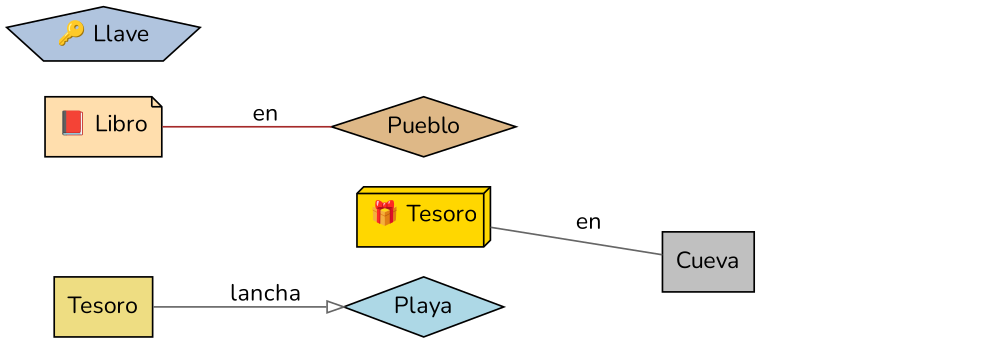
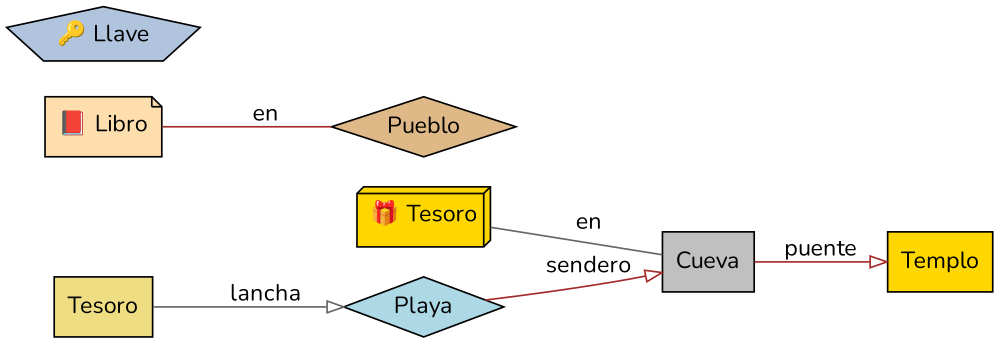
none -> (940, 262)
none -> (566, 289)
